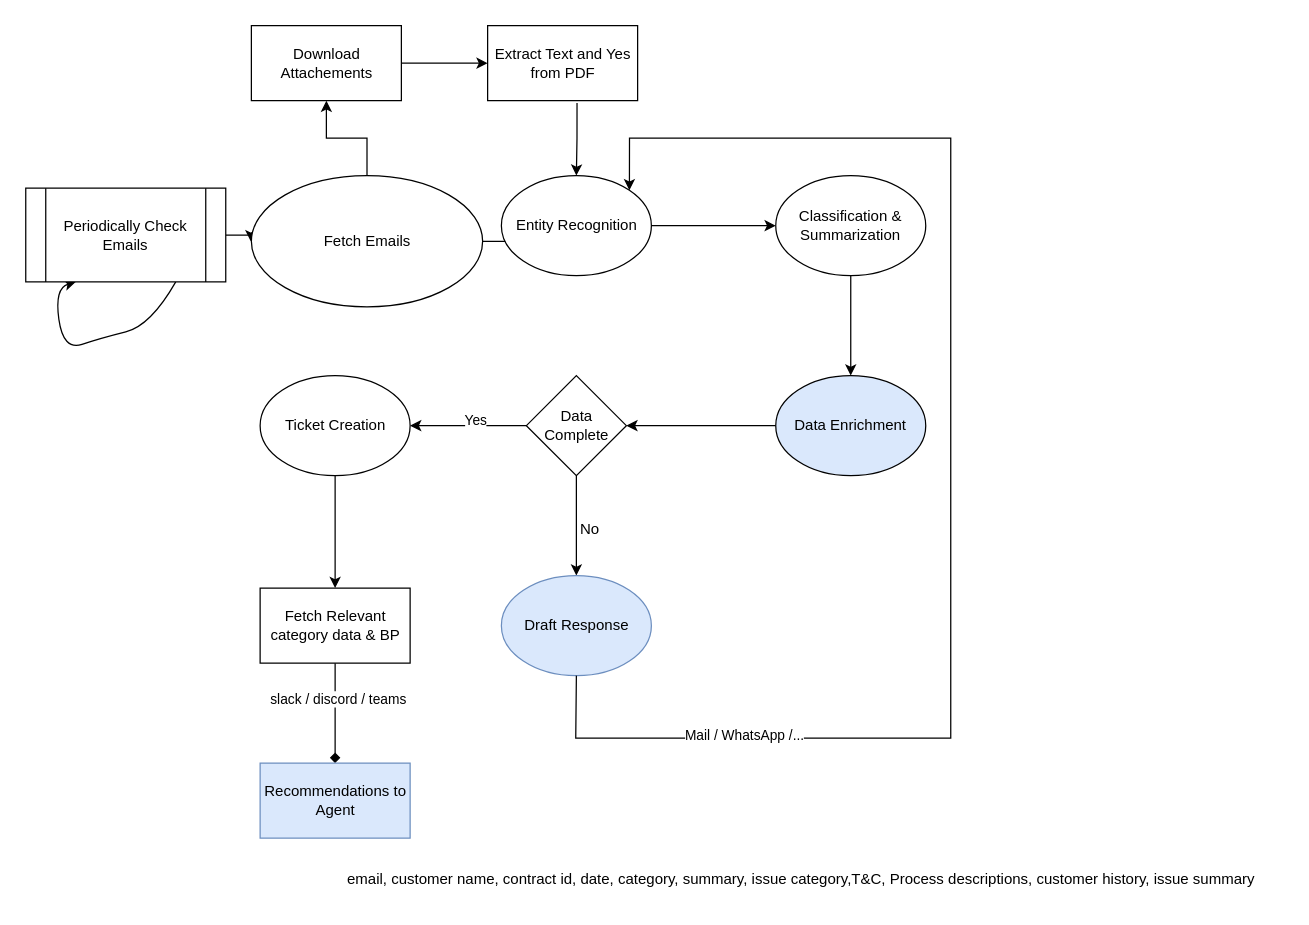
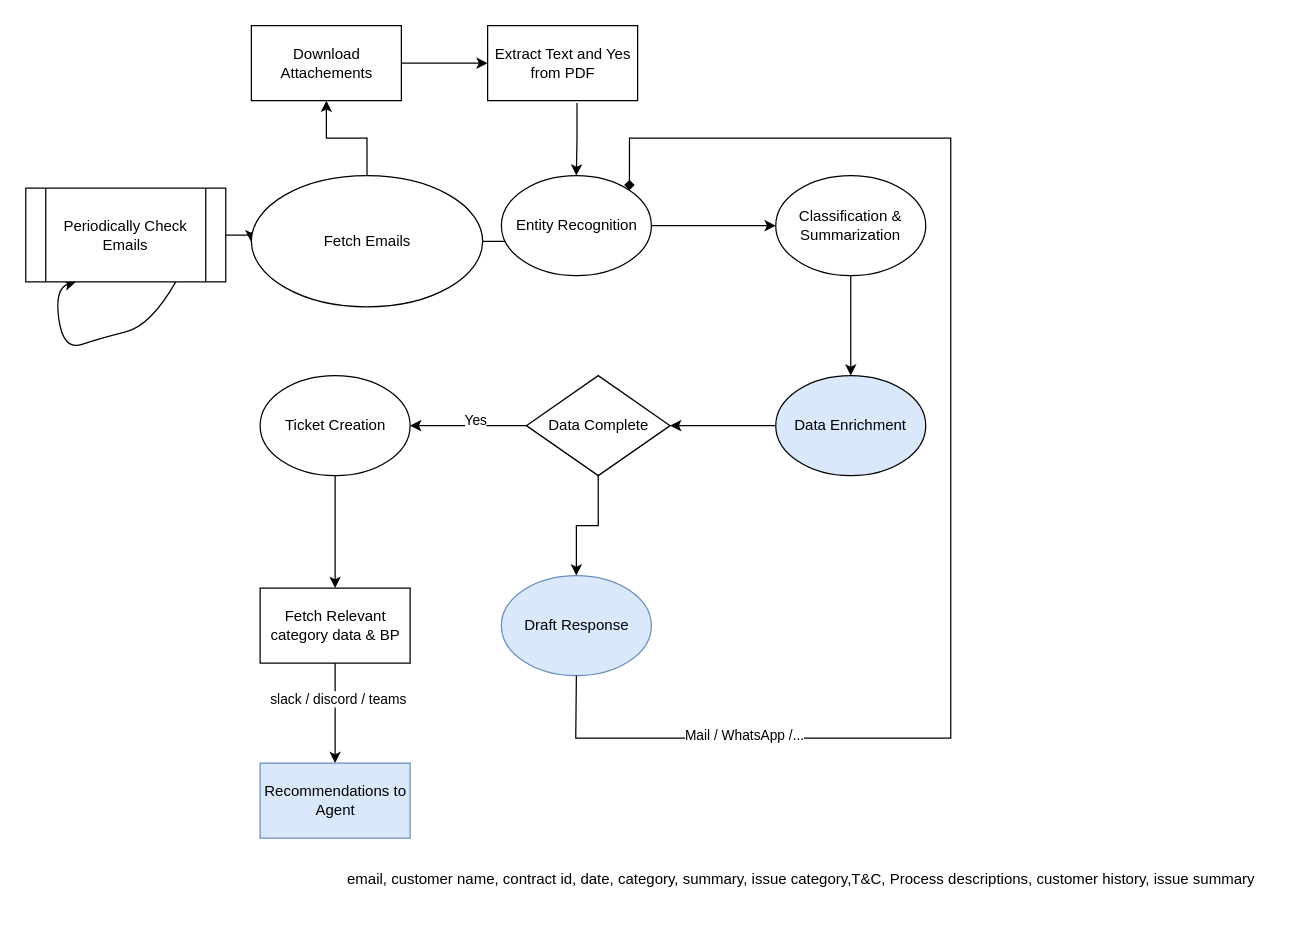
(629, 180) -> (629, 179)
(576, 426) -> (598, 426)
(589, 529) -> none
(335, 752) -> (335, 753)
